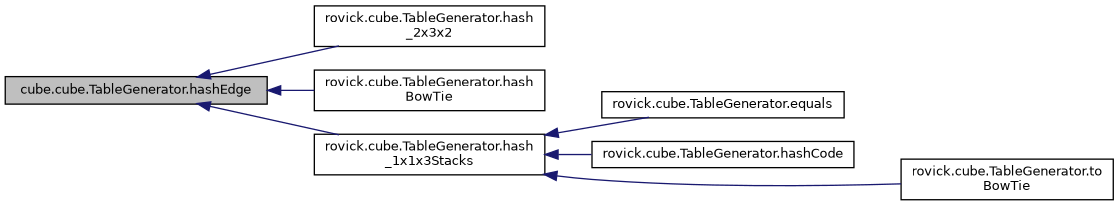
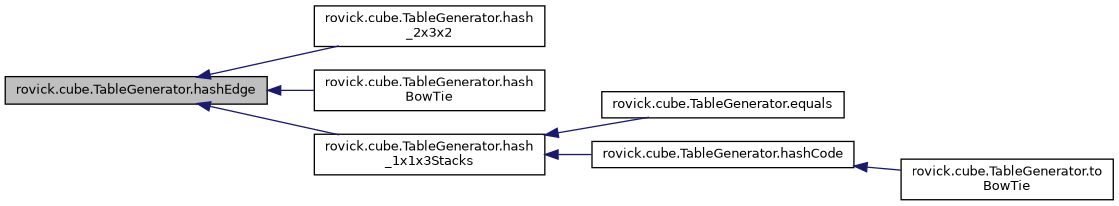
(136, 90) -> (136, 90)
(729, 185) -> (884, 169)
